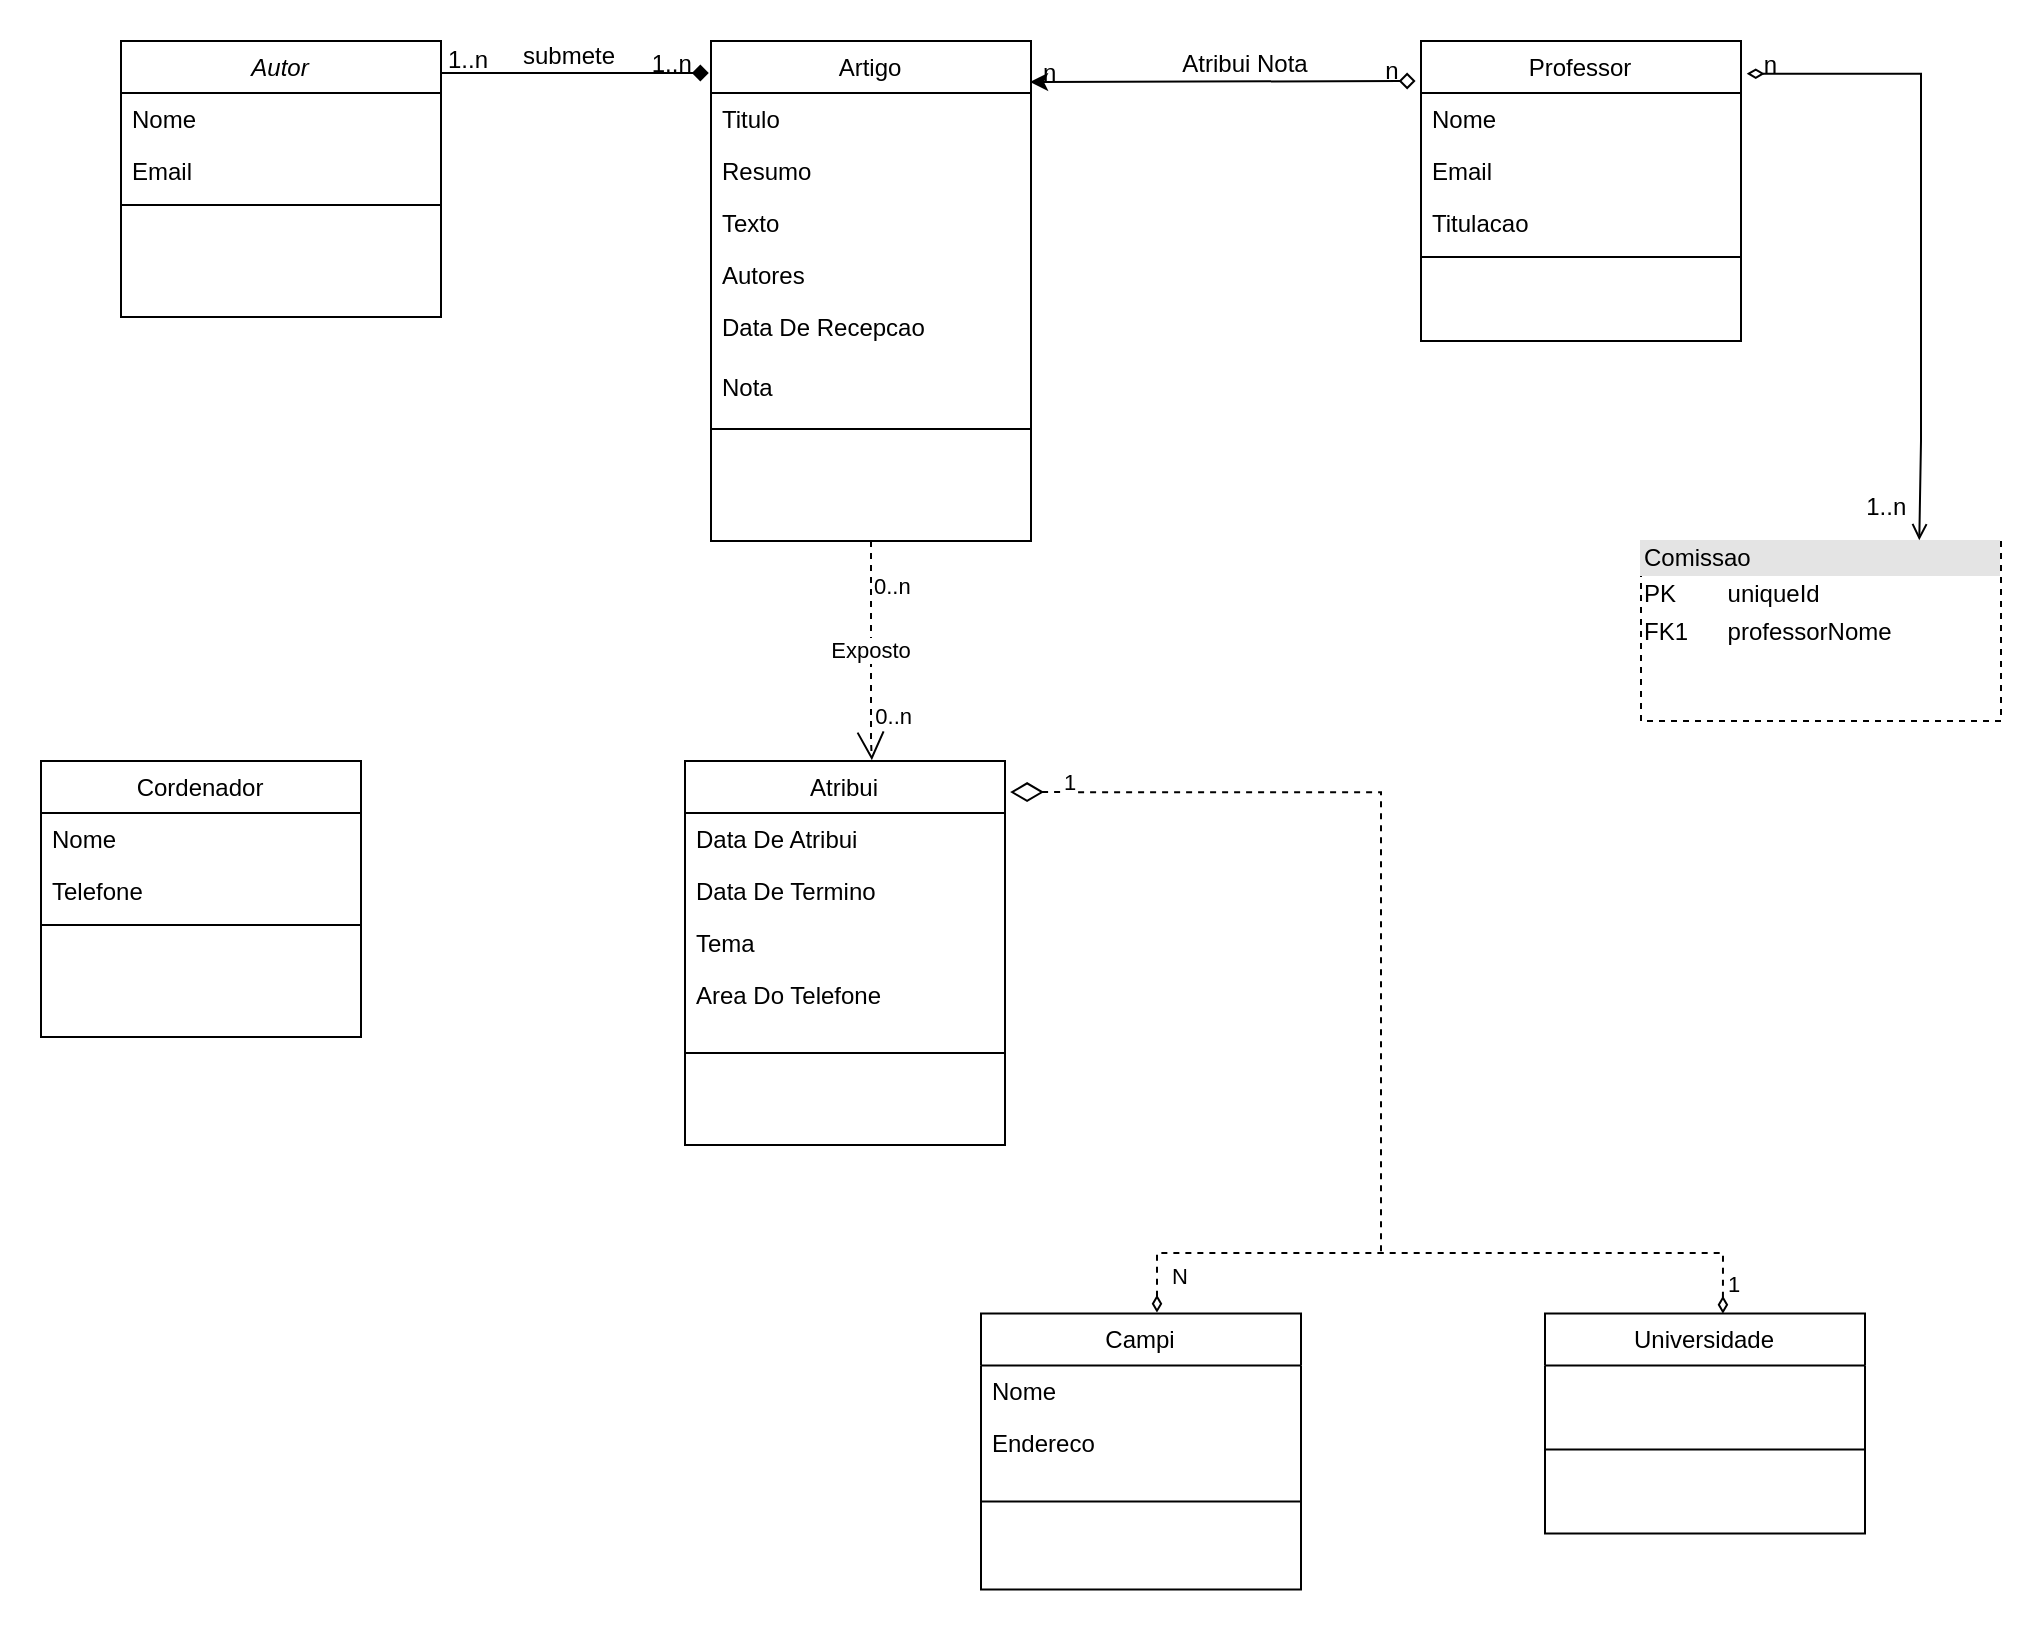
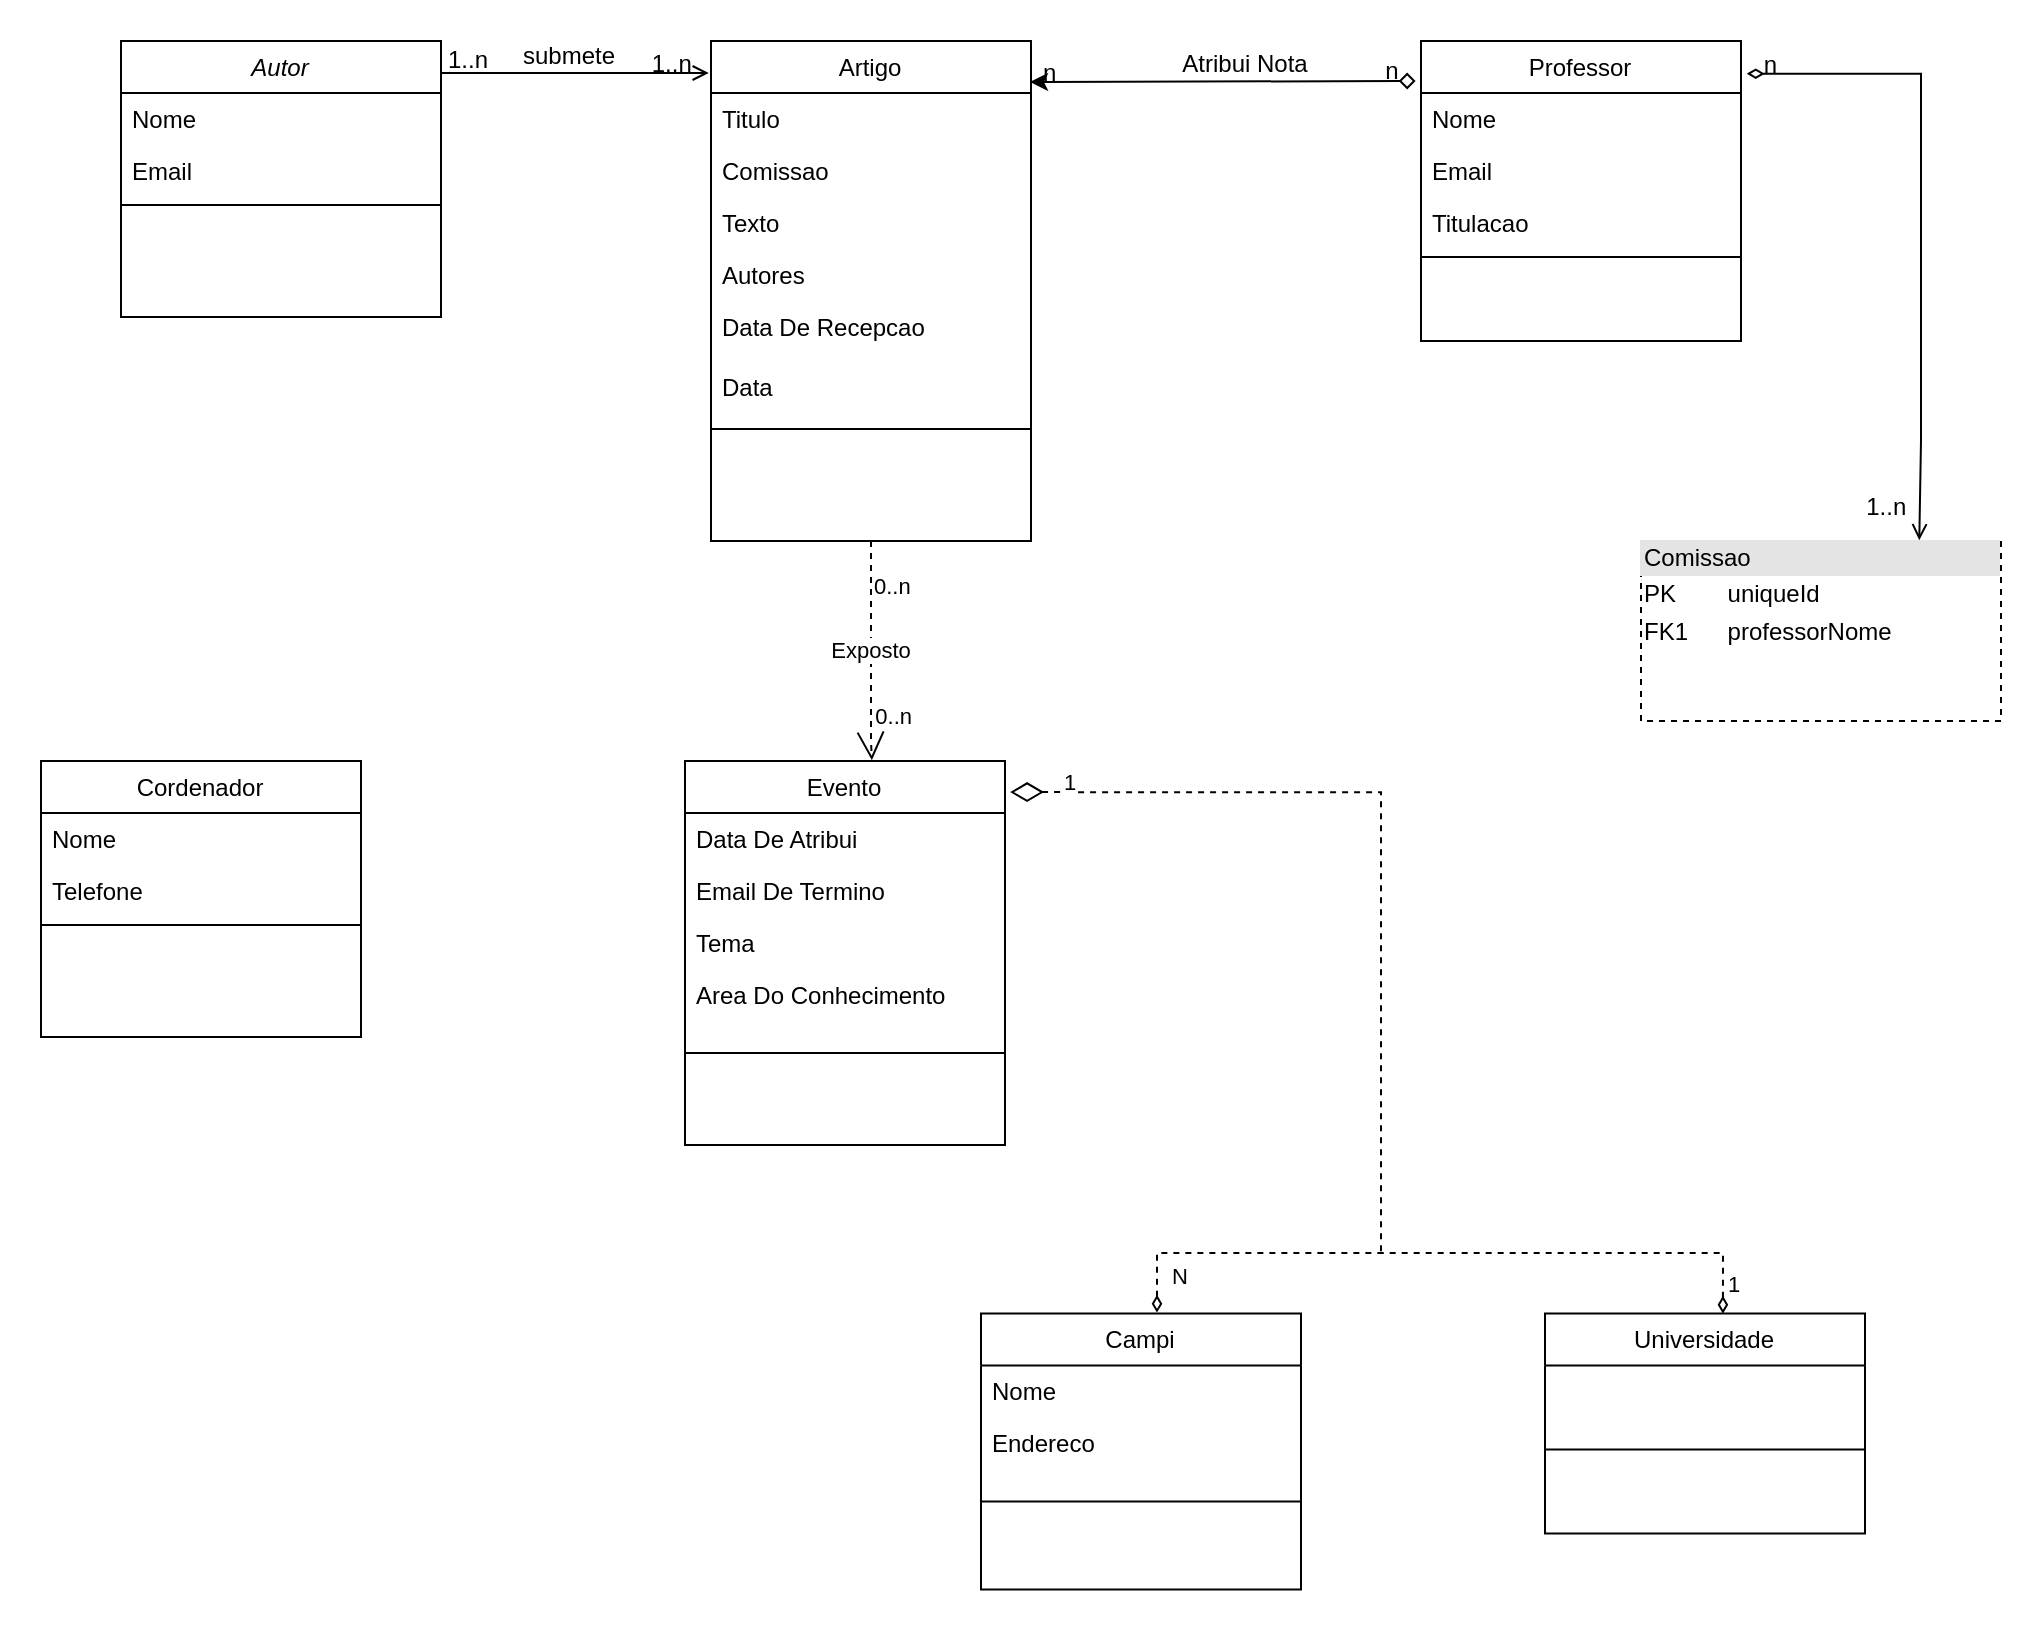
(692, 73) -> (697, 73)
(762, 172) -> (773, 172)
(749, 388) -> (749, 388)
(844, 788) -> (844, 788)
(787, 892) -> (788, 892)
(794, 996) -> (821, 996)
